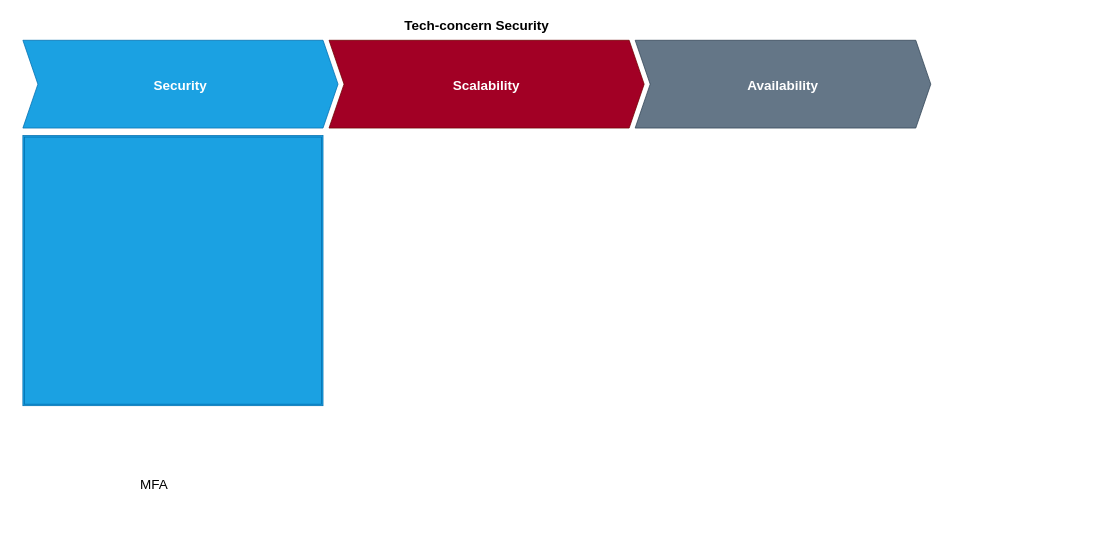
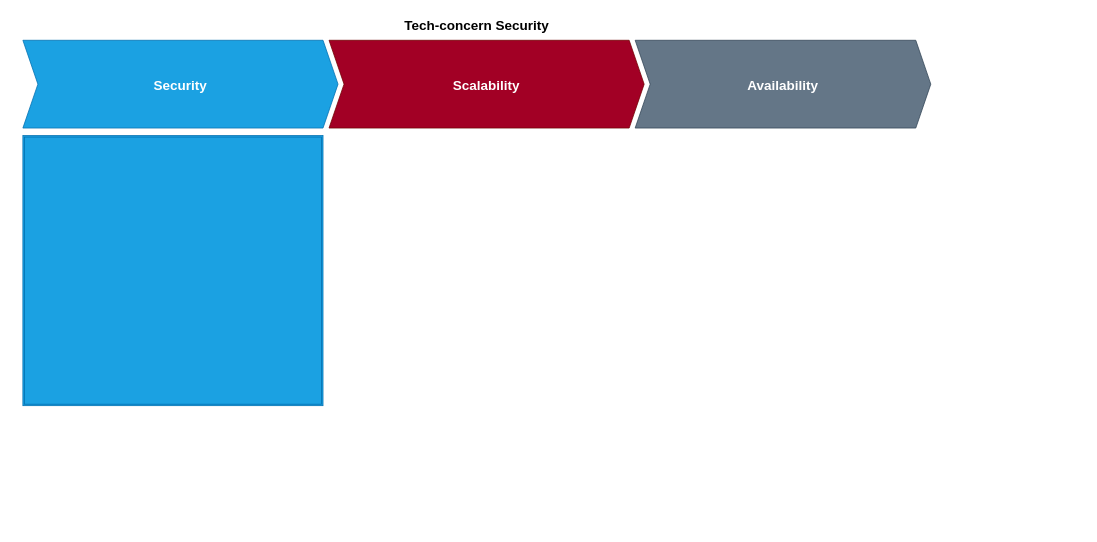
(154, 484) -> none
